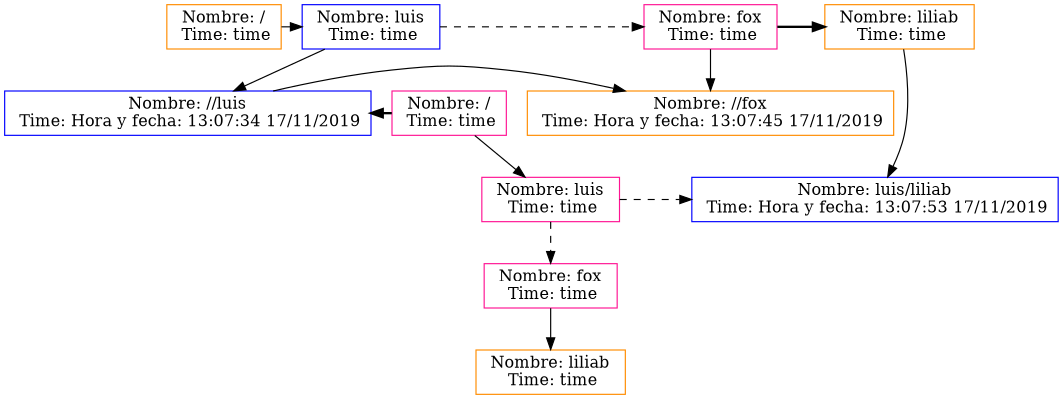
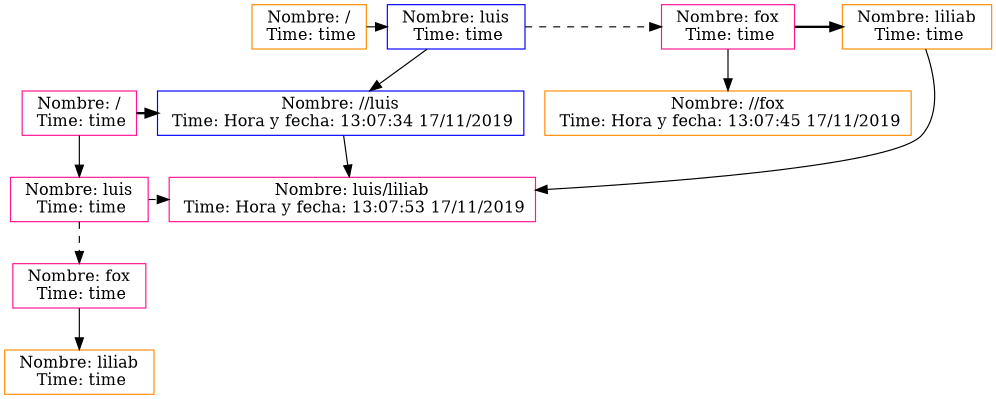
(443, 66) -> (346, 150)
(875, 200) -> (352, 200)
